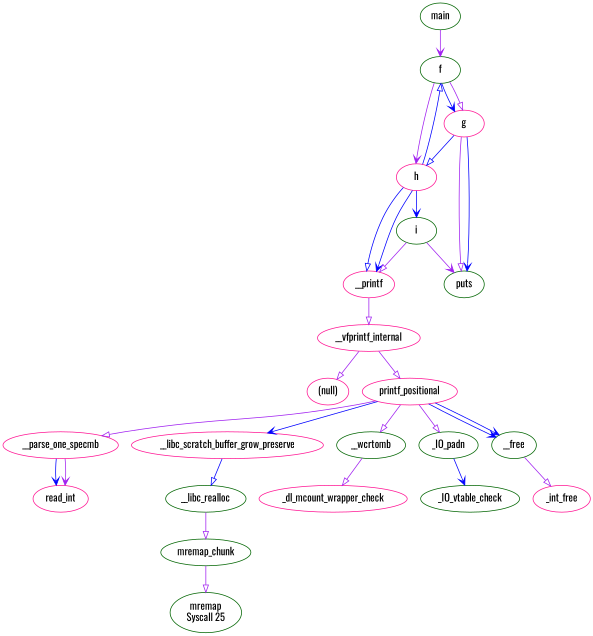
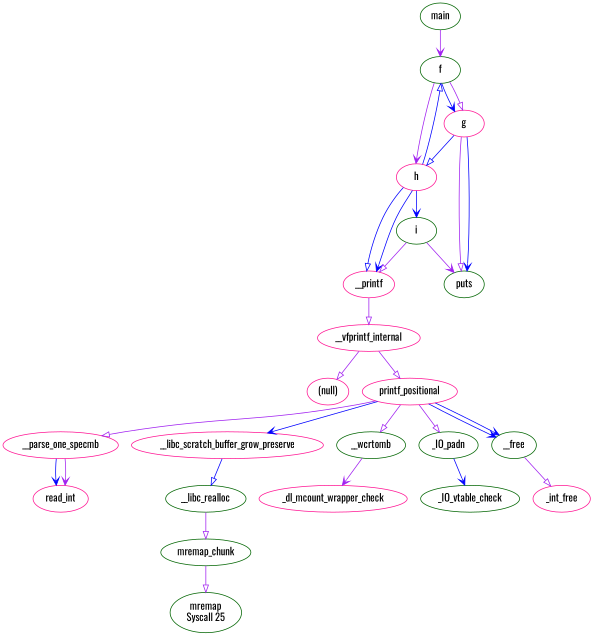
(354, 469) -> (354, 469)
